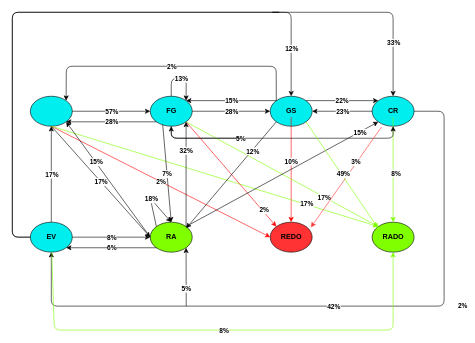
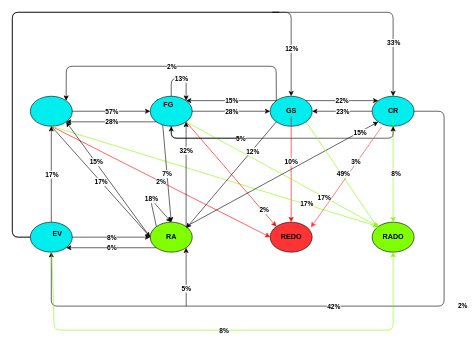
(171, 111) -> (168, 105)
(51, 237) -> (57, 234)
